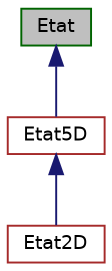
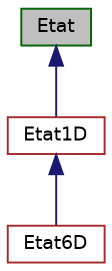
(56, 136) -> (56, 136)
(56, 244) -> (56, 244)
